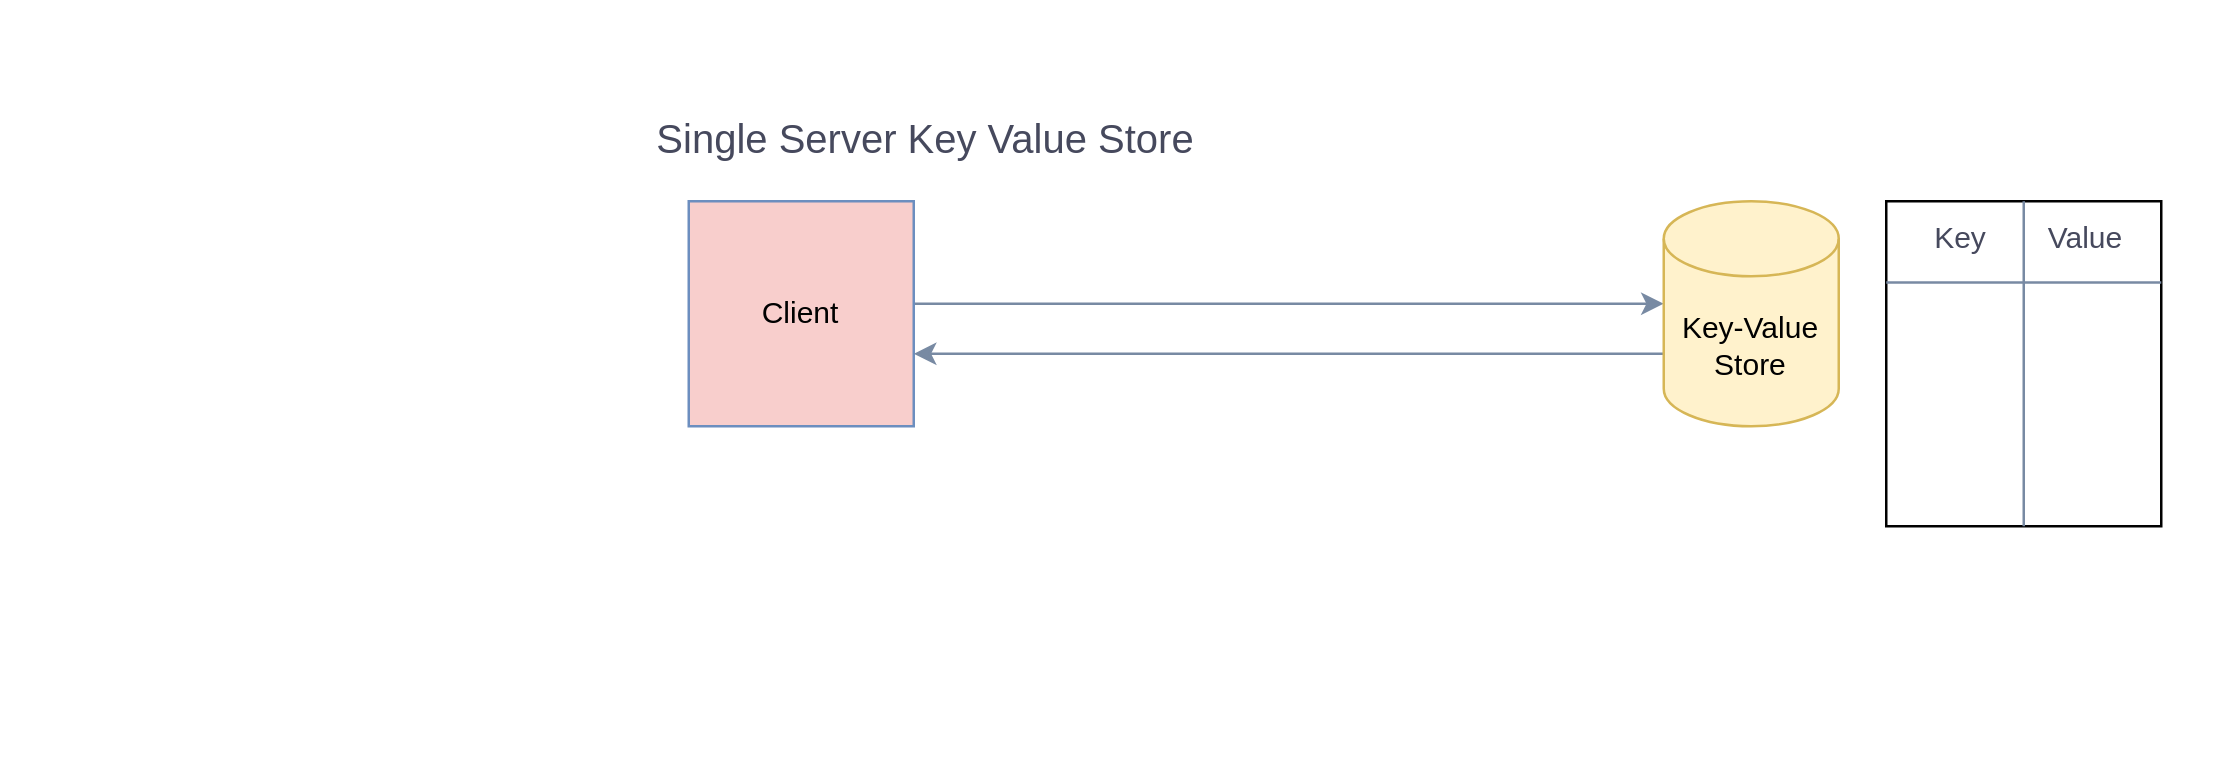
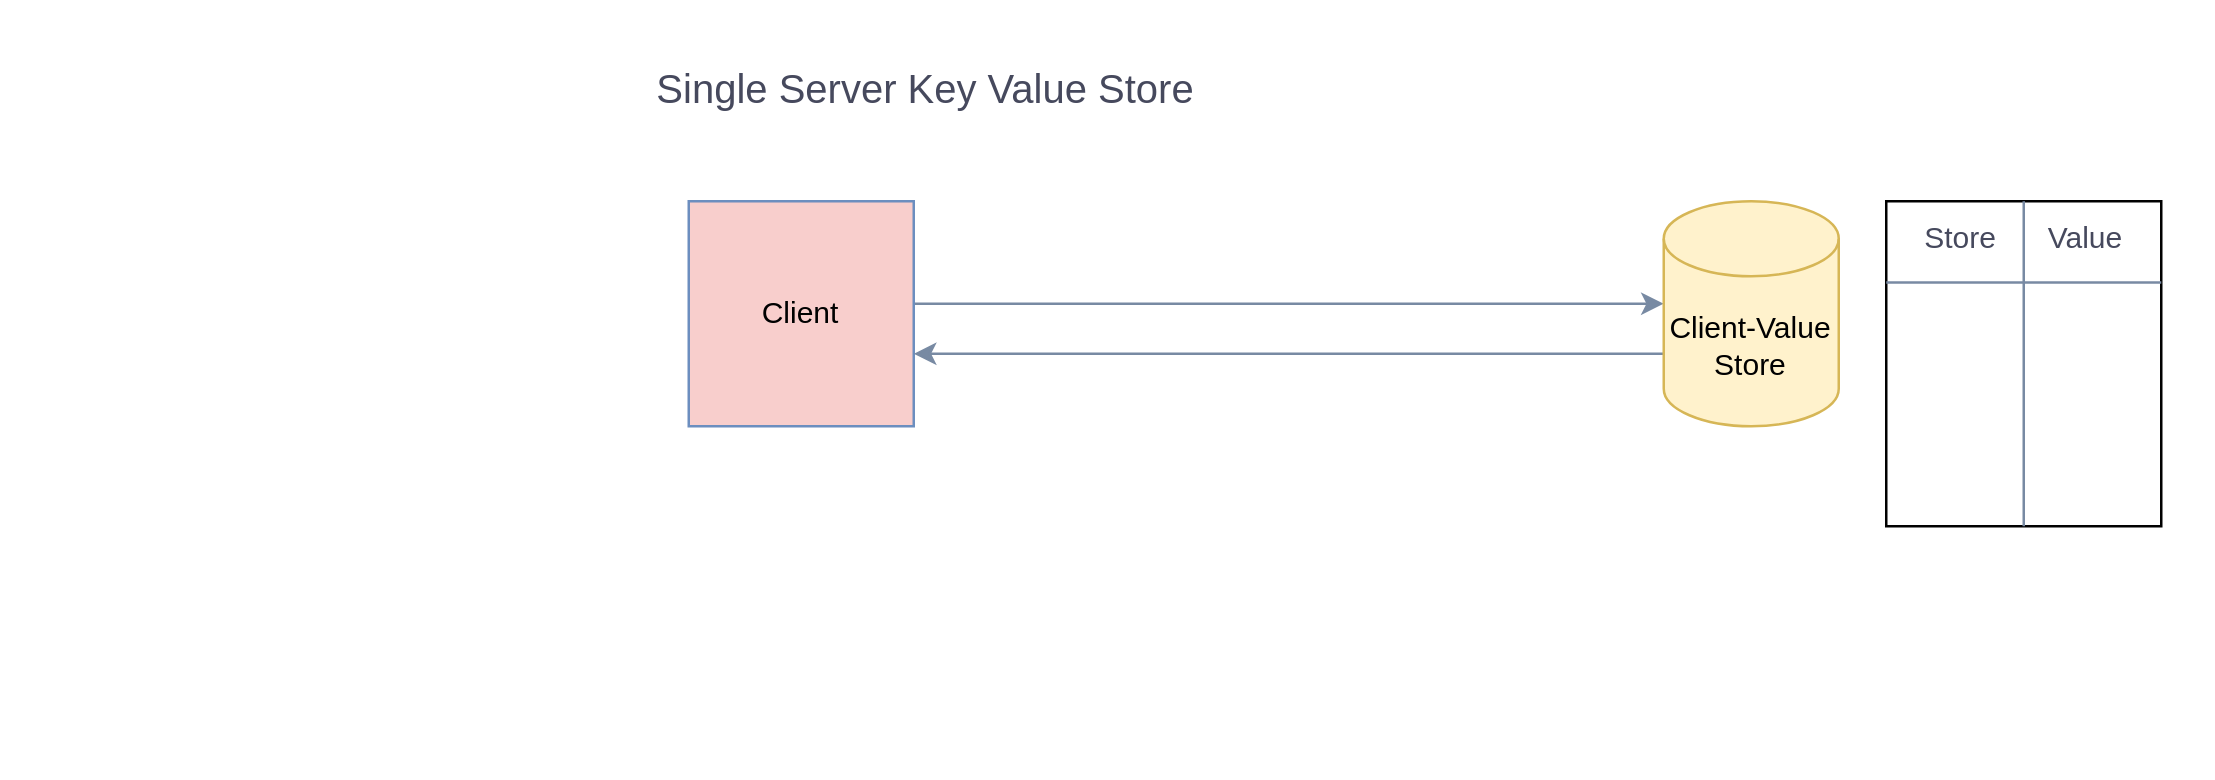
(926, 139) -> (926, 89)
(1961, 239) -> (1961, 239)
(1751, 346) -> (1751, 346)
